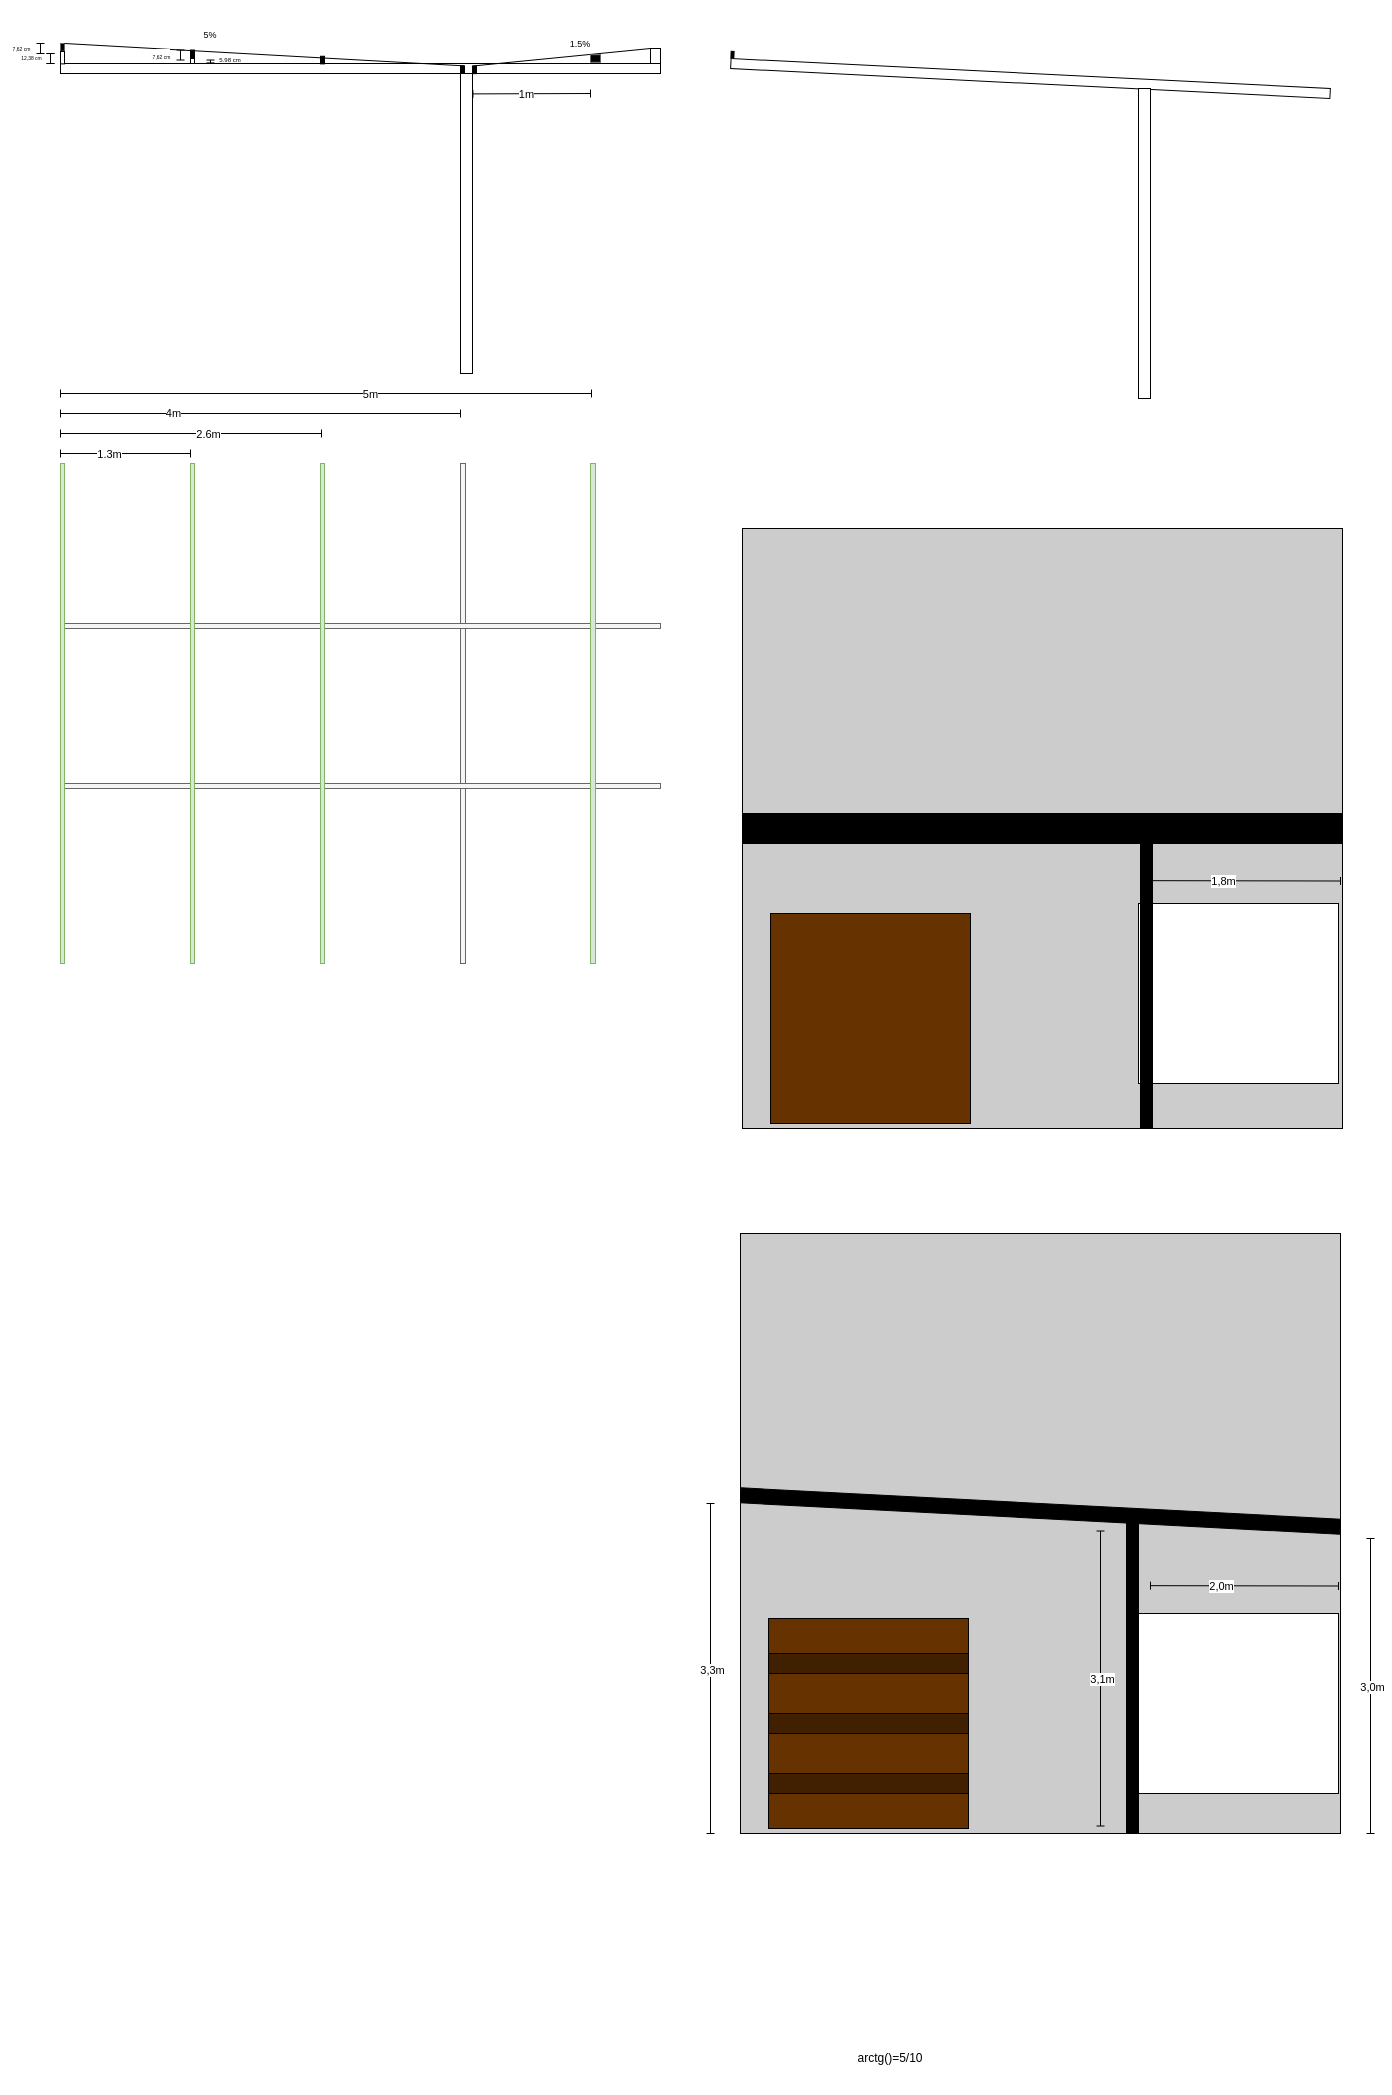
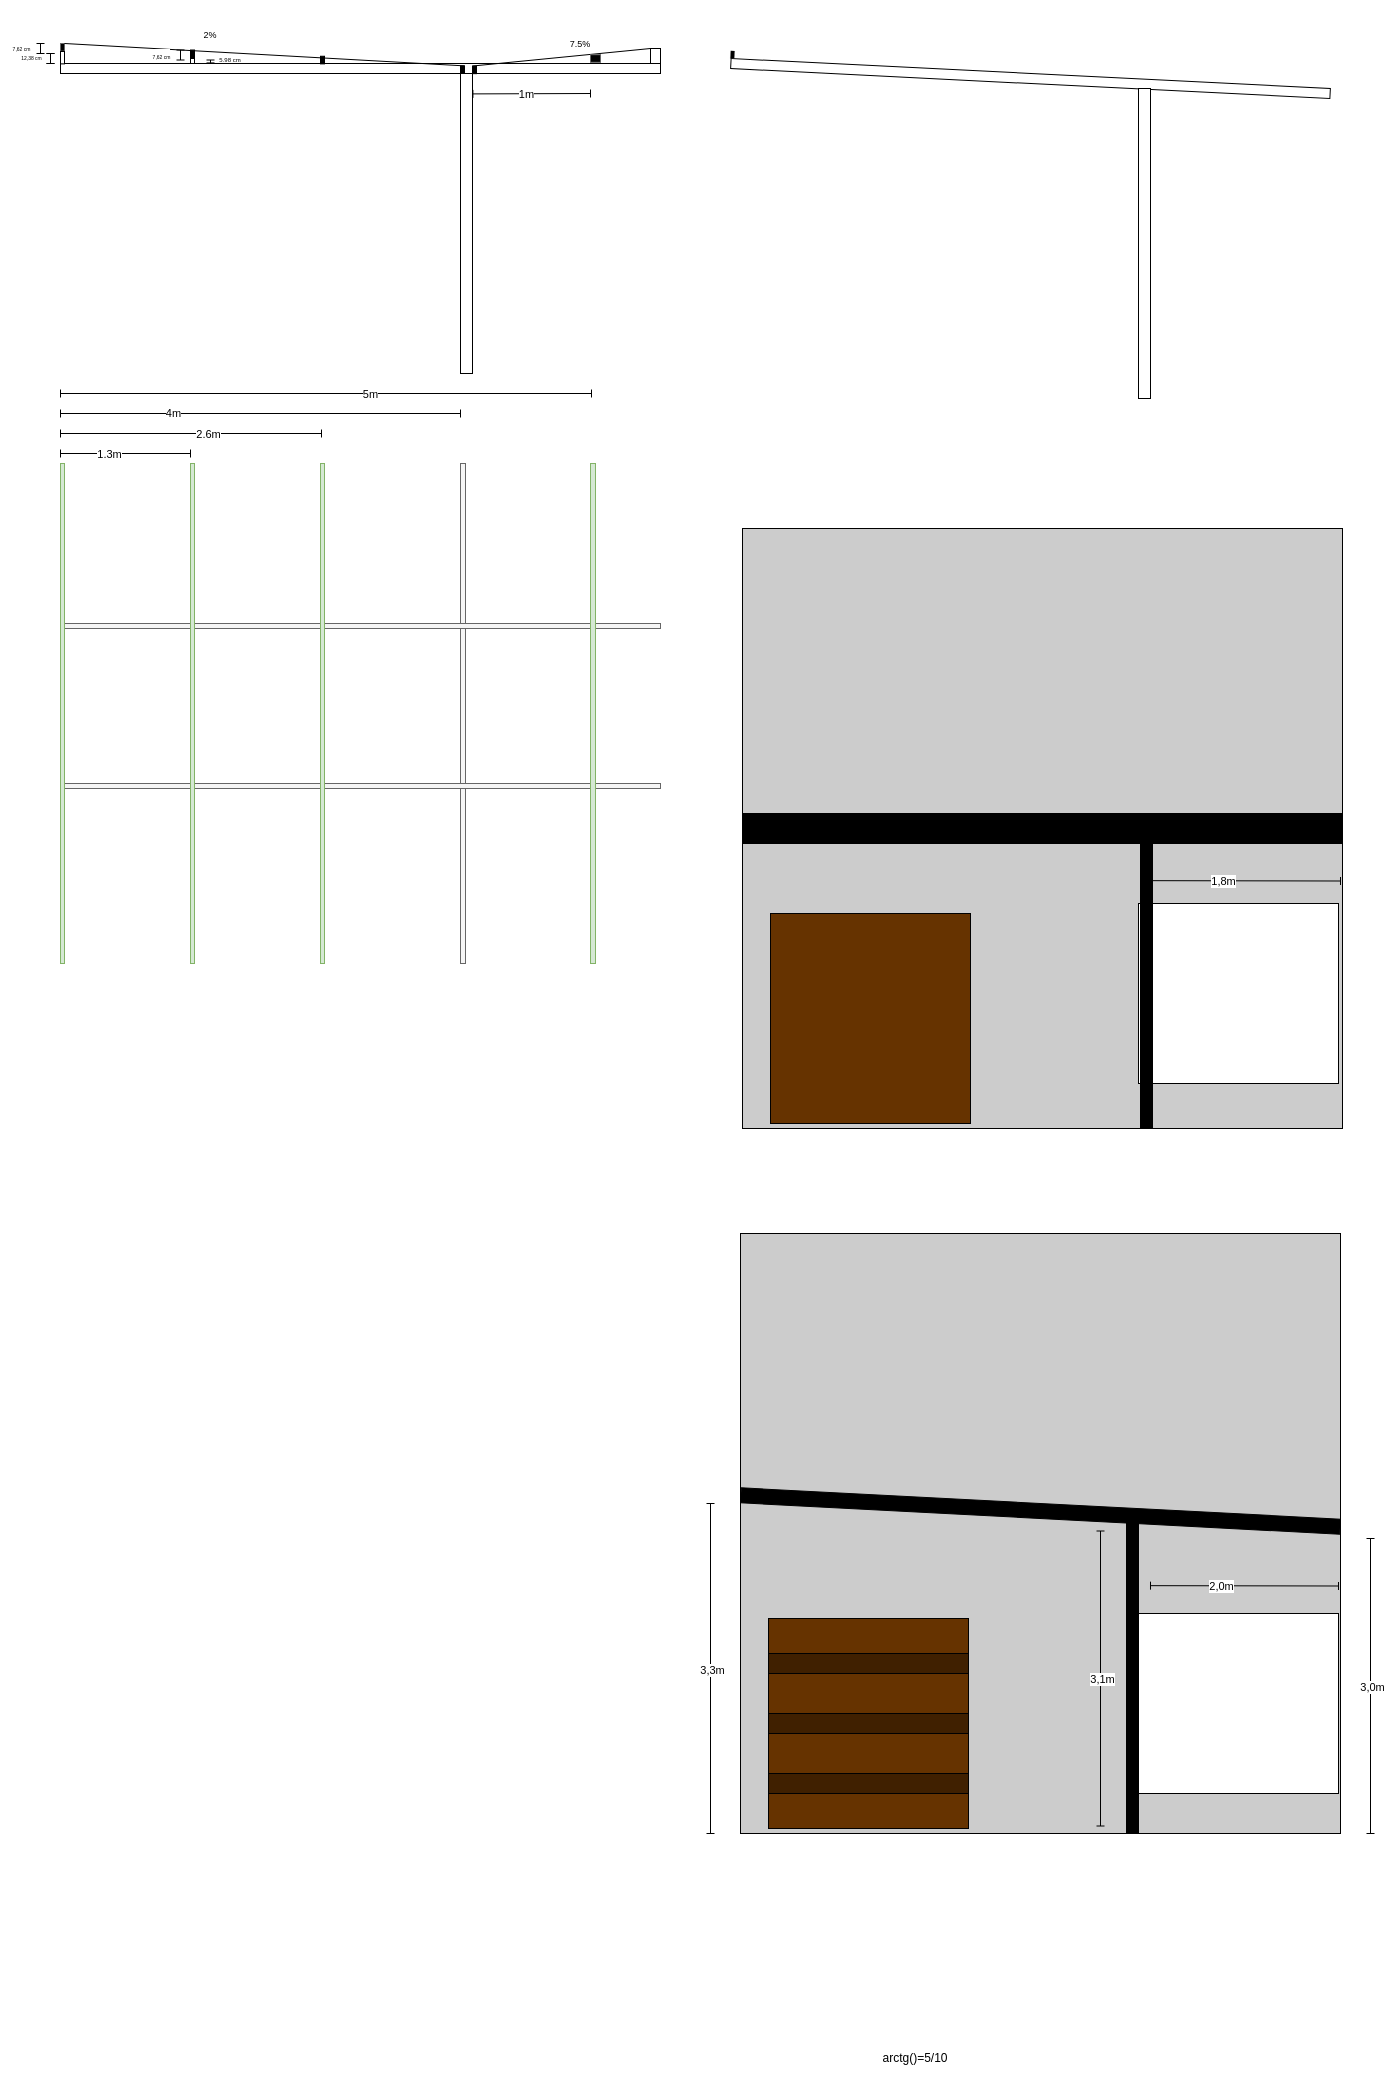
(211, 36) -> (211, 36)
(581, 45) -> (581, 45)
(891, 2059) -> (916, 2059)
